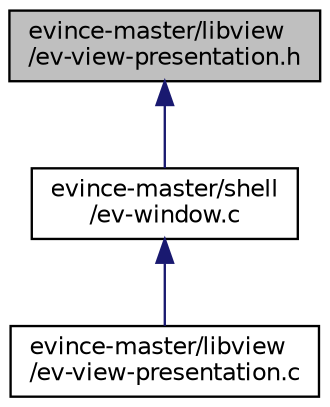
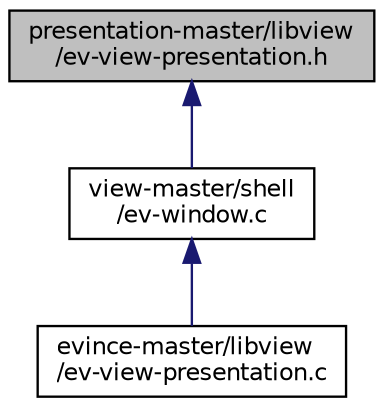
(165, 46) -> (192, 46)
(165, 204) -> (192, 204)
